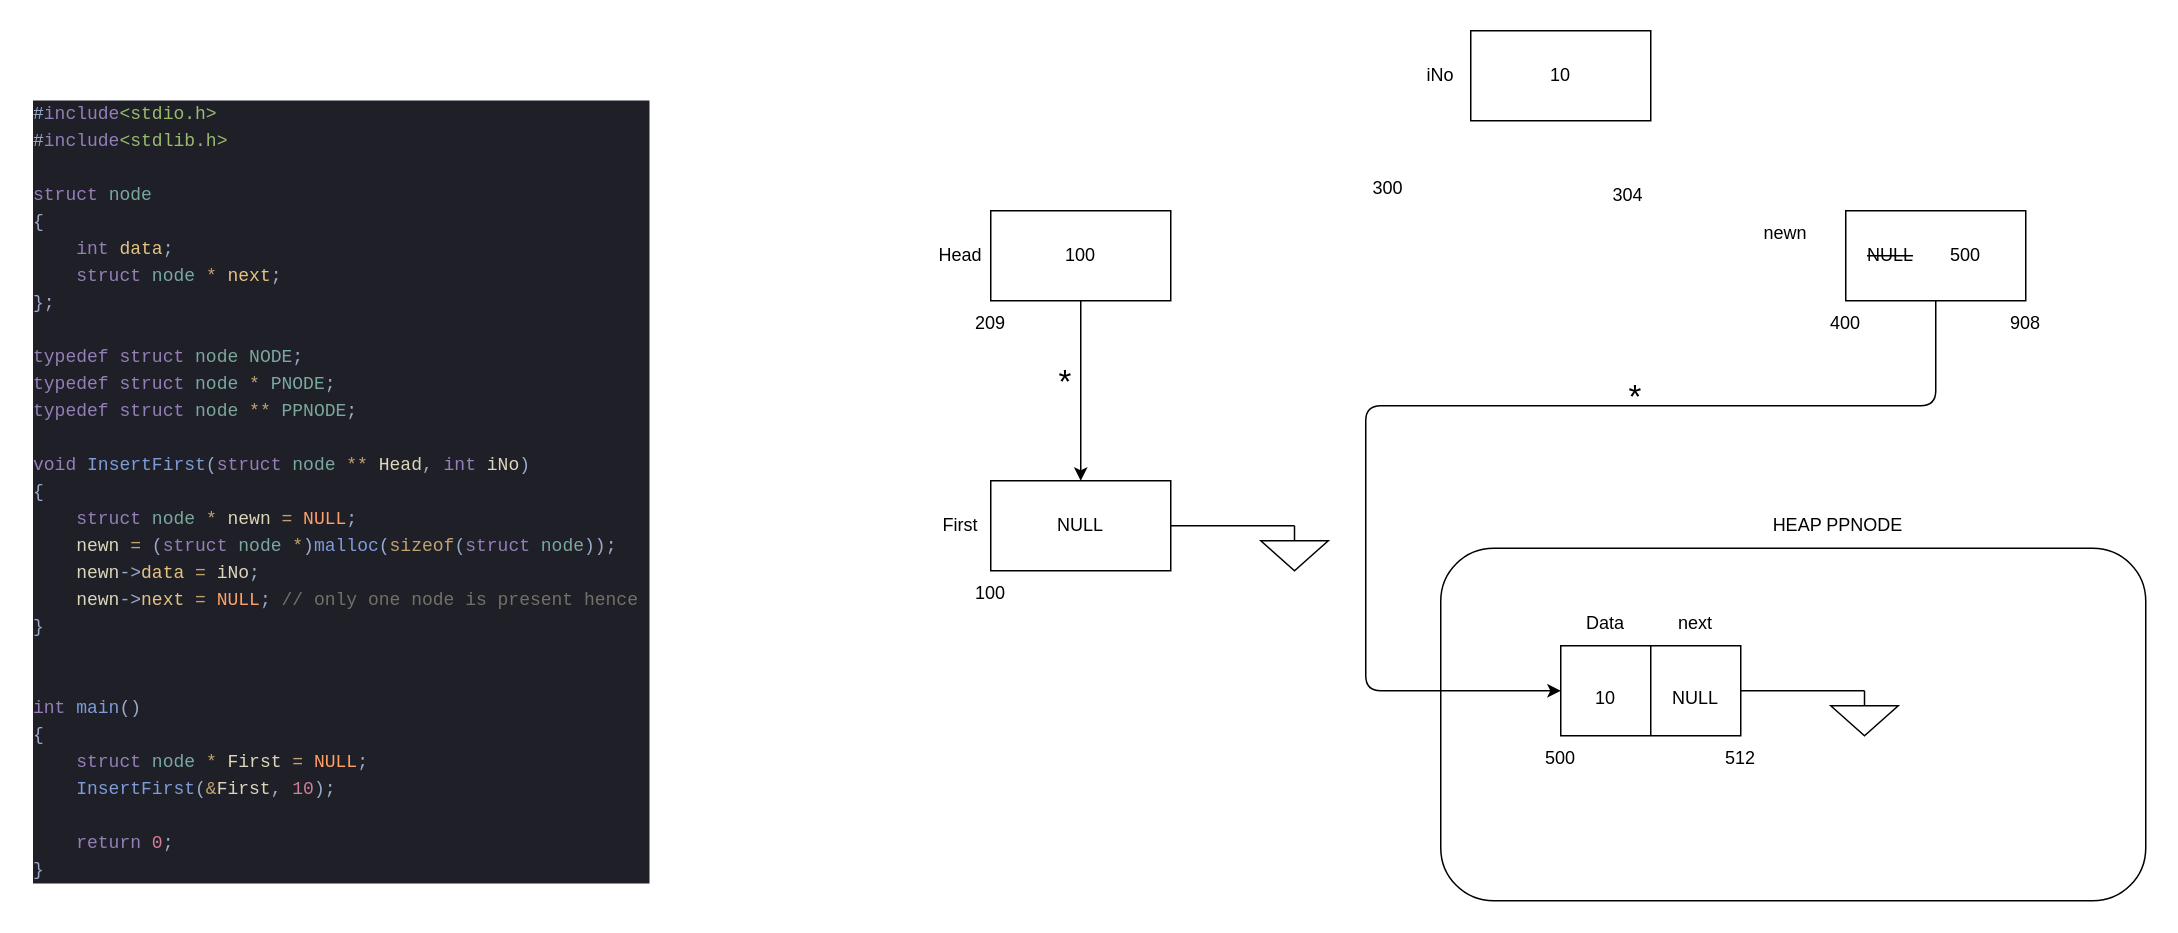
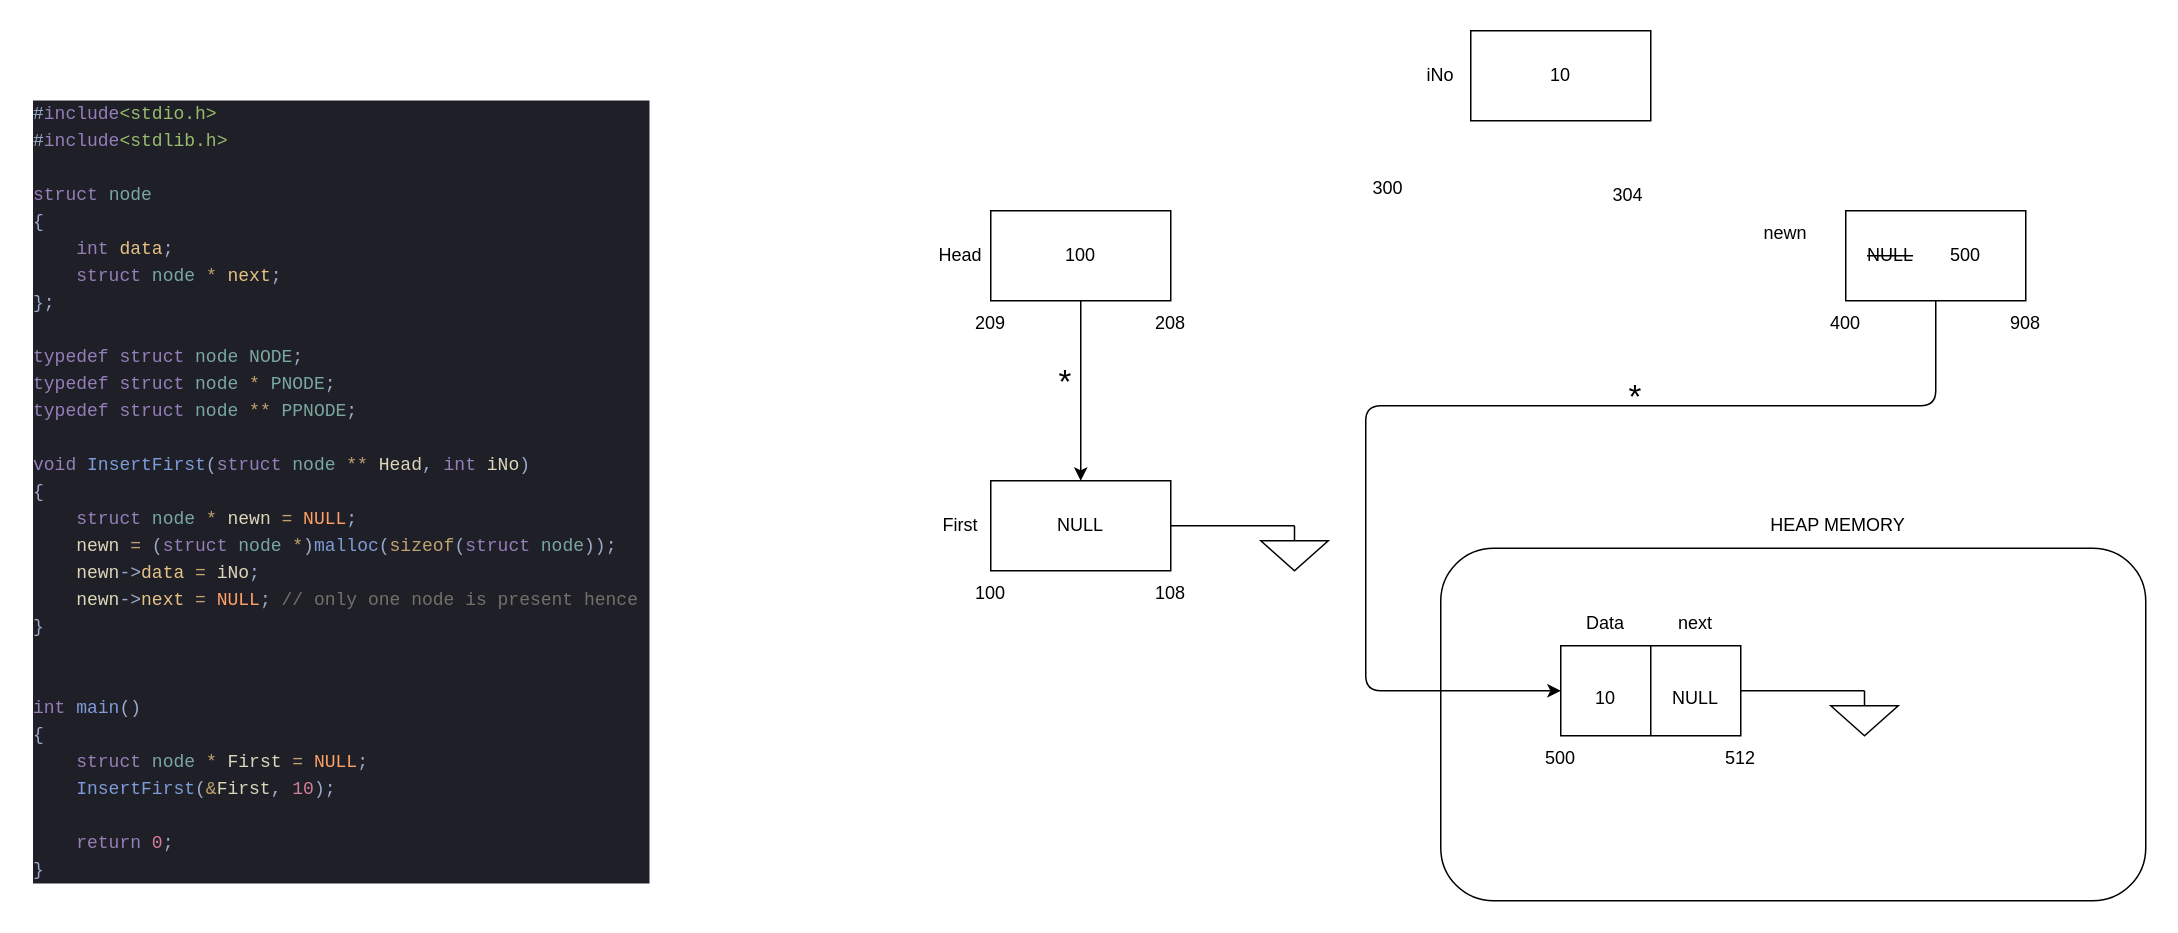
none -> (1171, 323)
(1838, 526) -> (1838, 526)
none -> (1171, 593)
